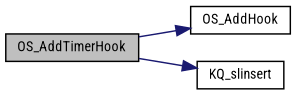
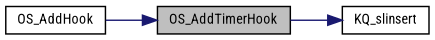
(158, 34) -> (124, 20)
